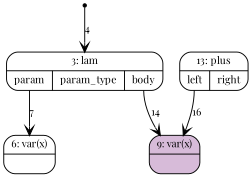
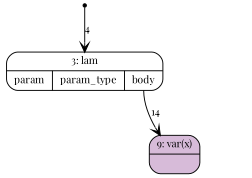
(214, 71) -> none
(29, 155) -> none
